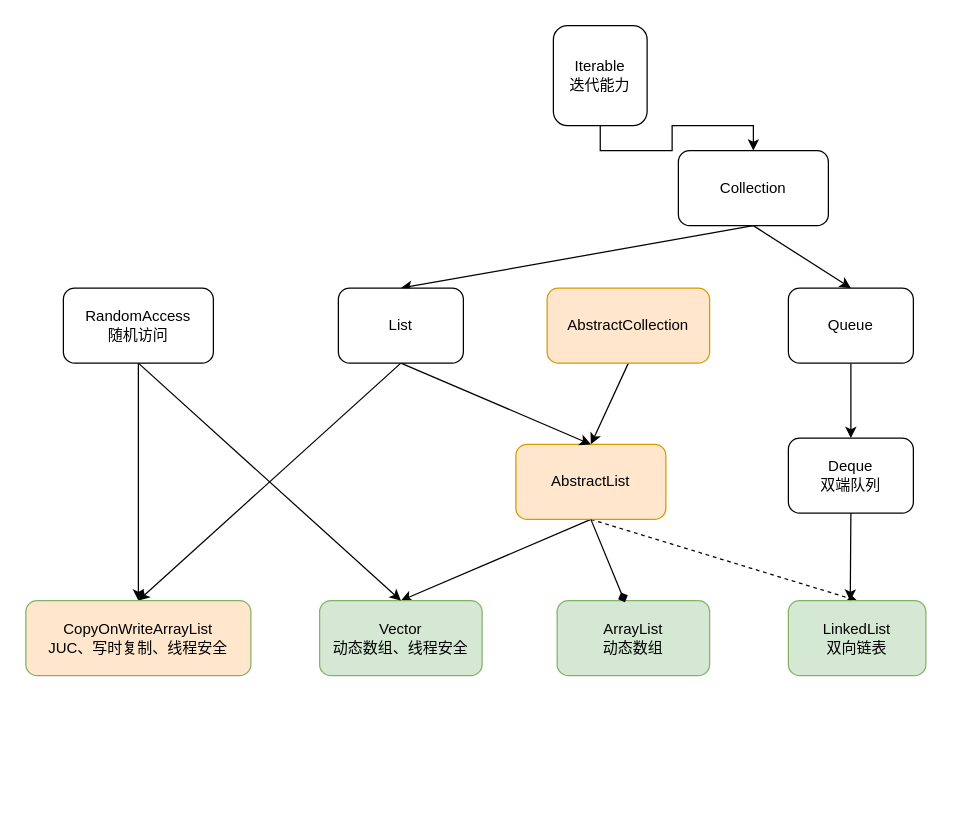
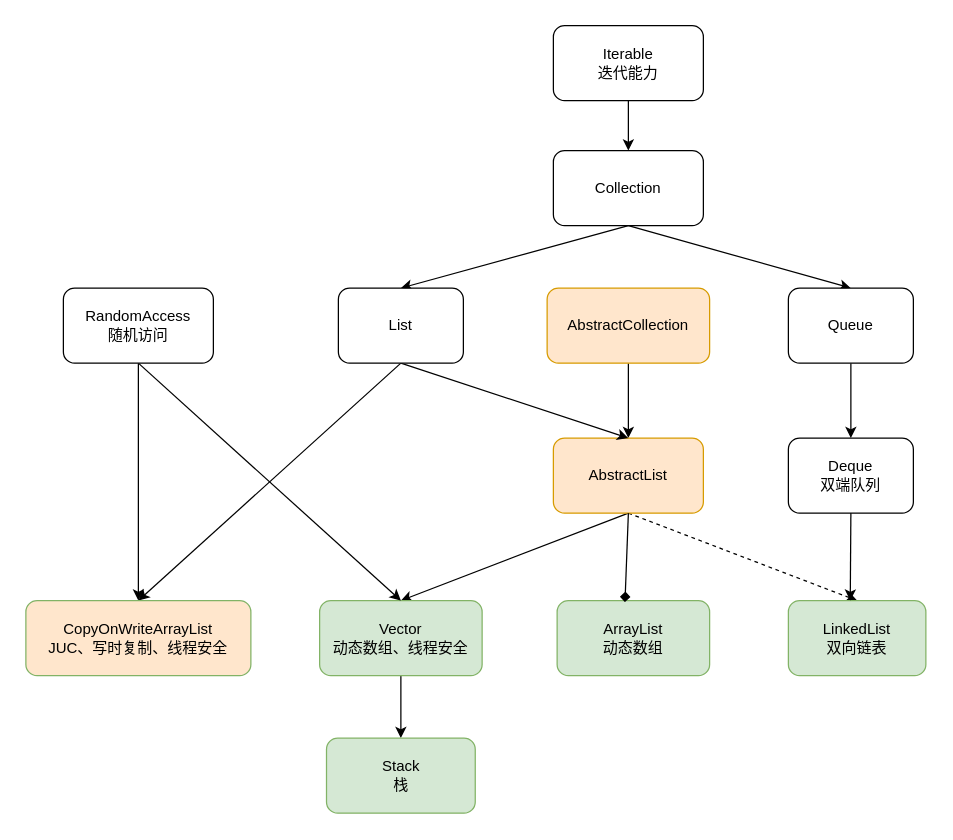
(600, 76) -> (628, 63)
(753, 188) -> (628, 188)
(591, 482) -> (628, 476)
none -> (401, 703)
none -> (401, 776)
